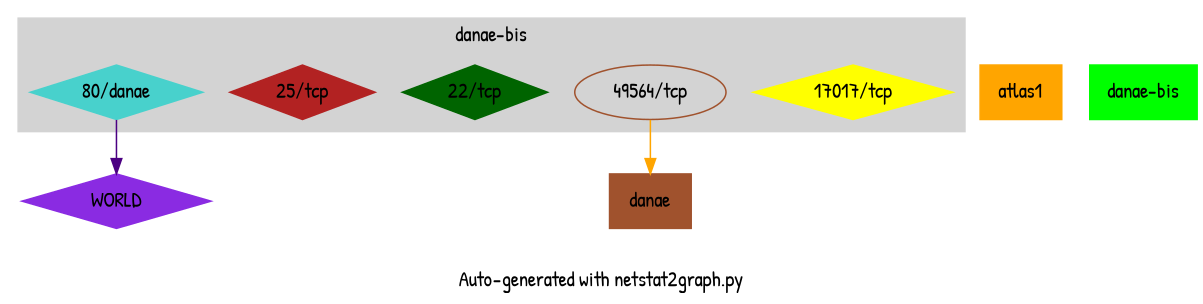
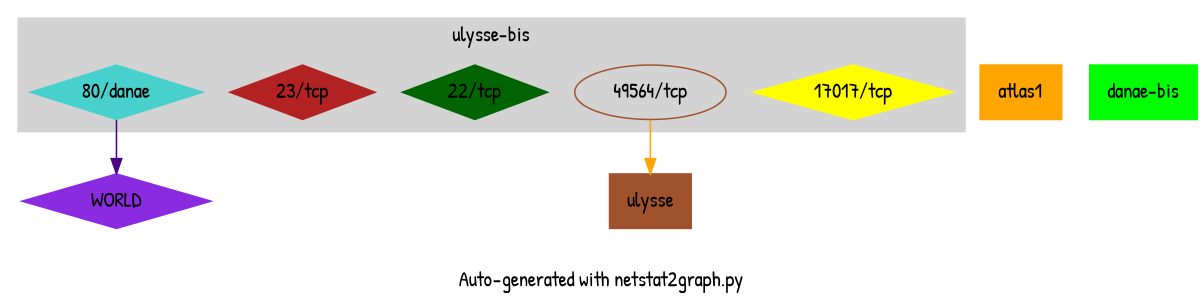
(492, 36) -> (492, 36)
(303, 92) -> (303, 92)
(650, 201) -> (650, 201)
